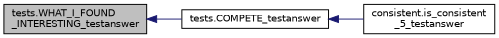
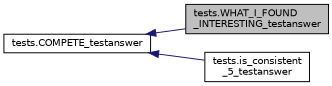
(169, 19) -> (171, 31)
(429, 19) -> (257, 67)
